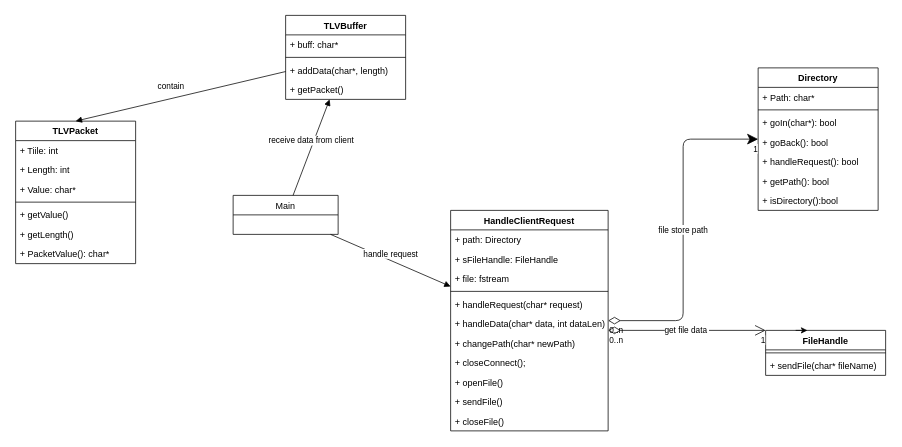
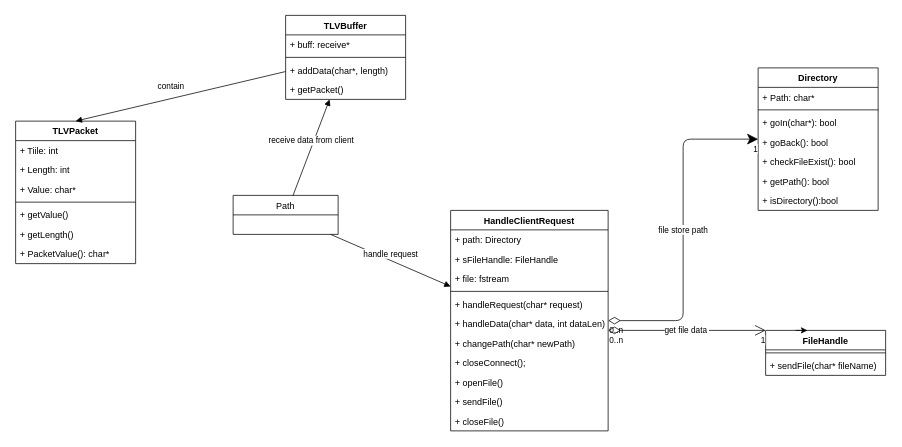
(319, 45) -> (325, 45)
(814, 162) -> (814, 162)
(285, 206) -> (285, 206)
